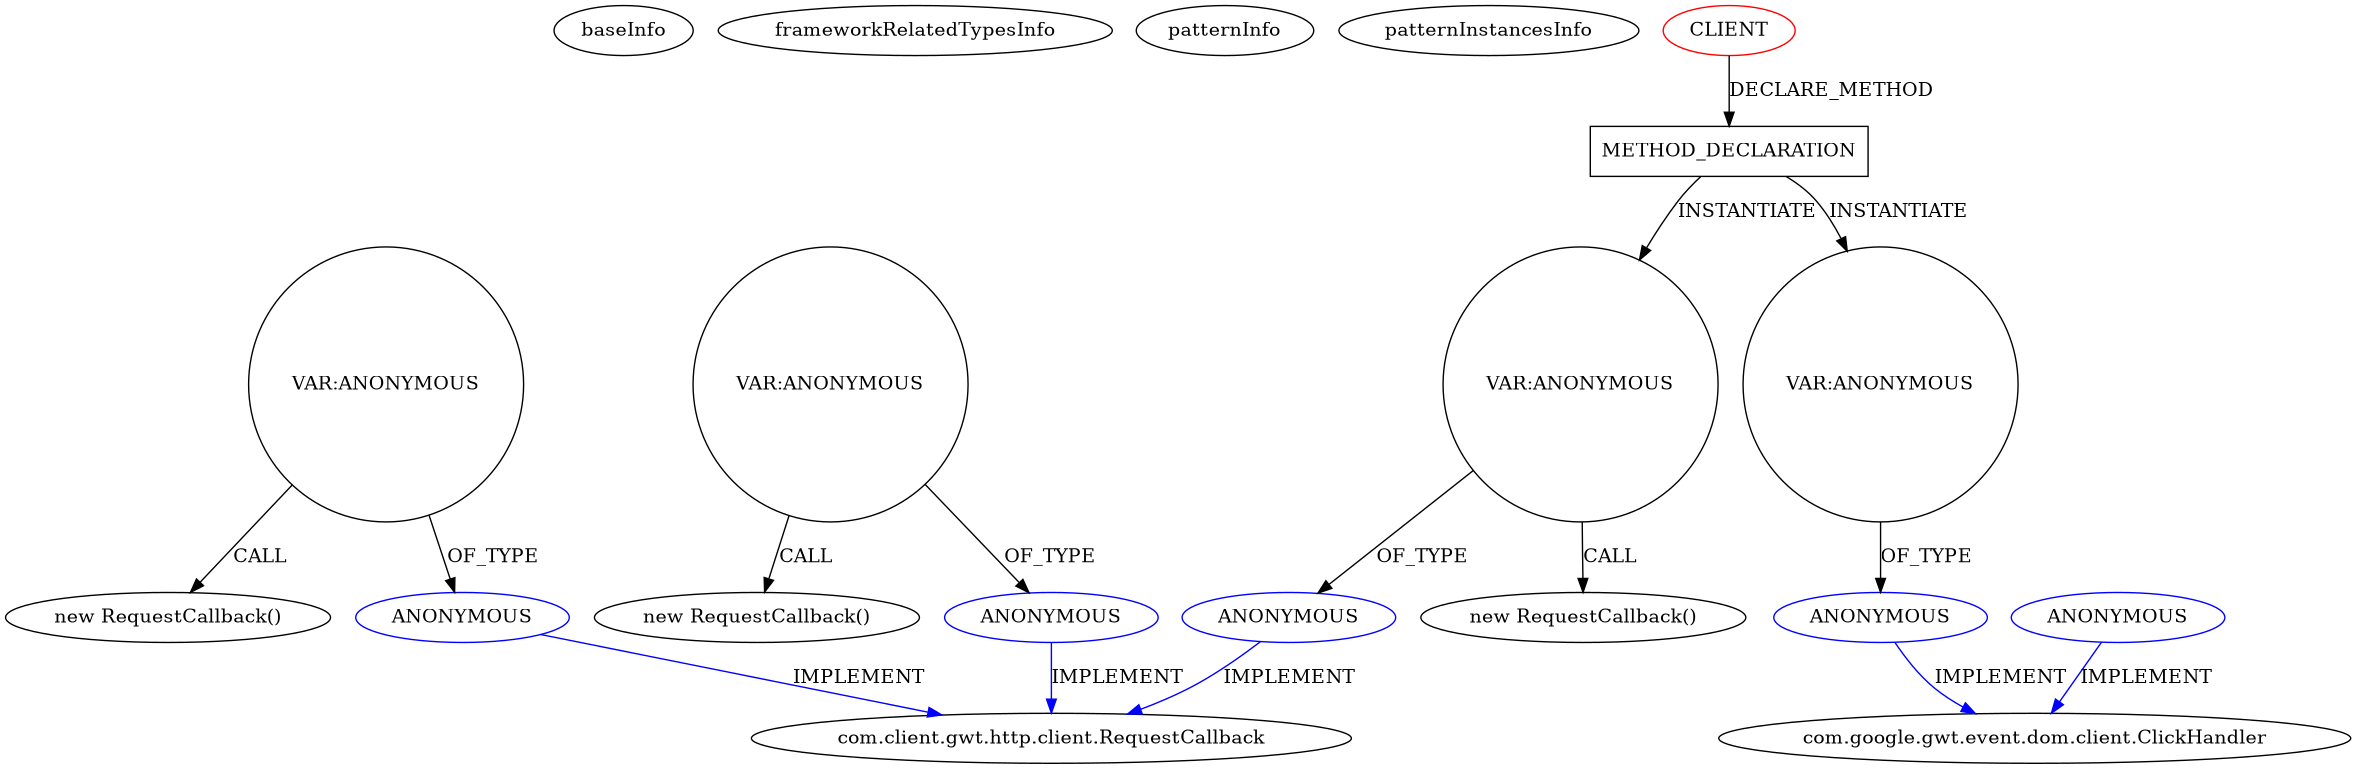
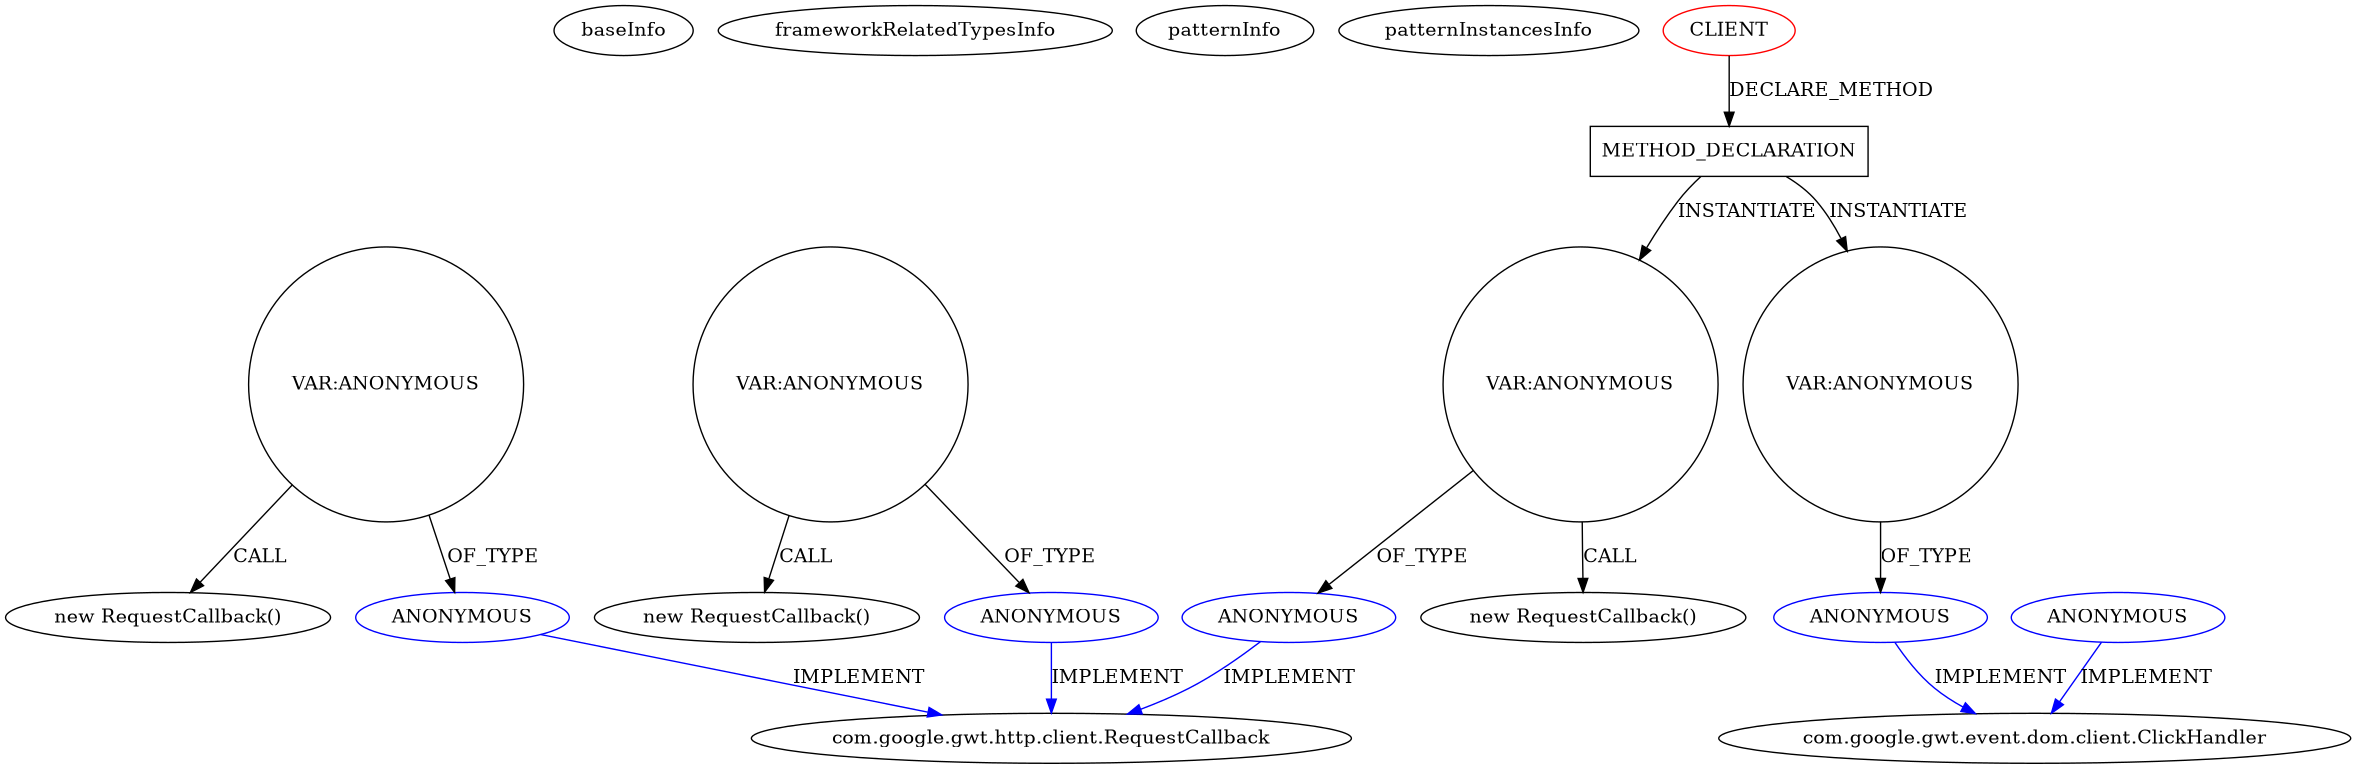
(1051, 738) -> (1051, 738)
